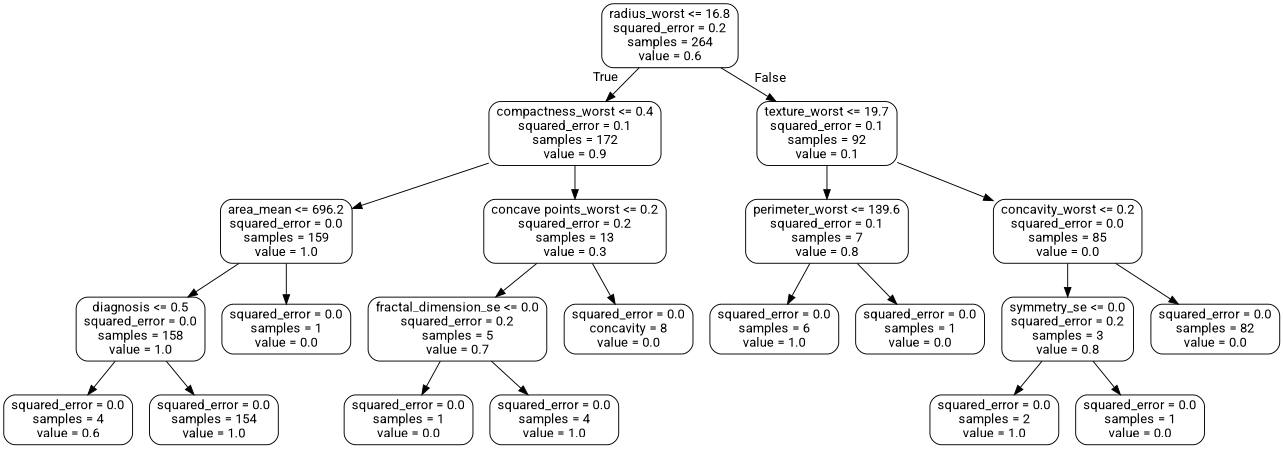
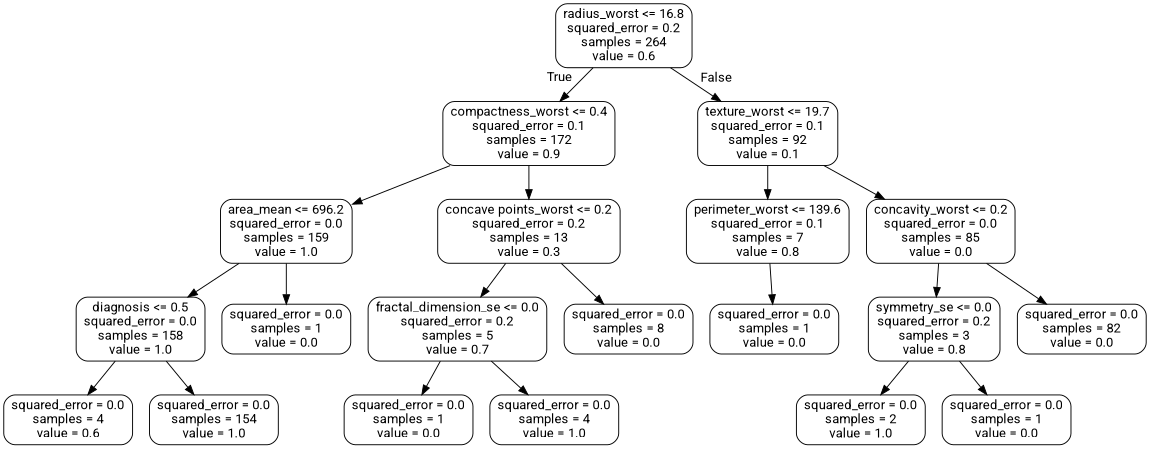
(629, 329) -> (629, 329)
(774, 329) -> none
